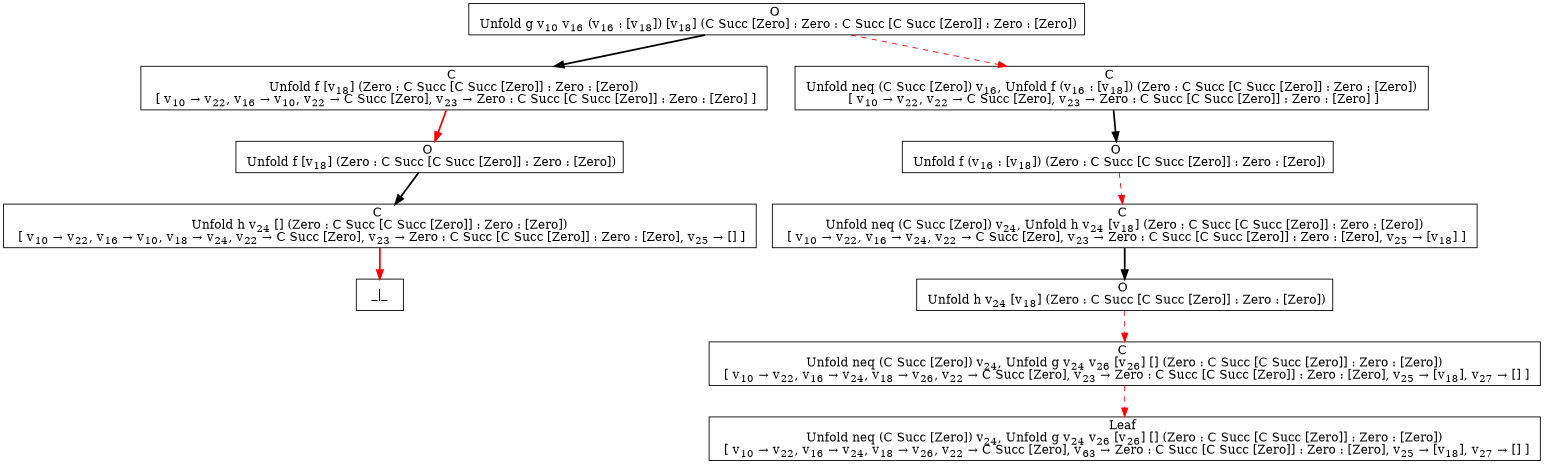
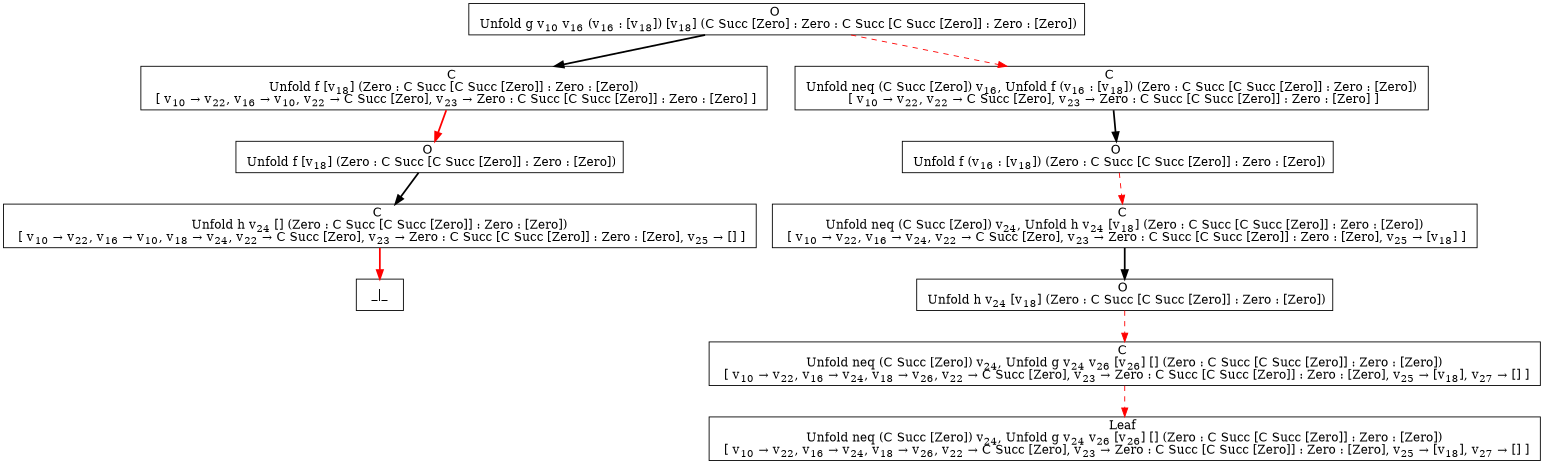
(1089, 450) -> (1089, 450)
